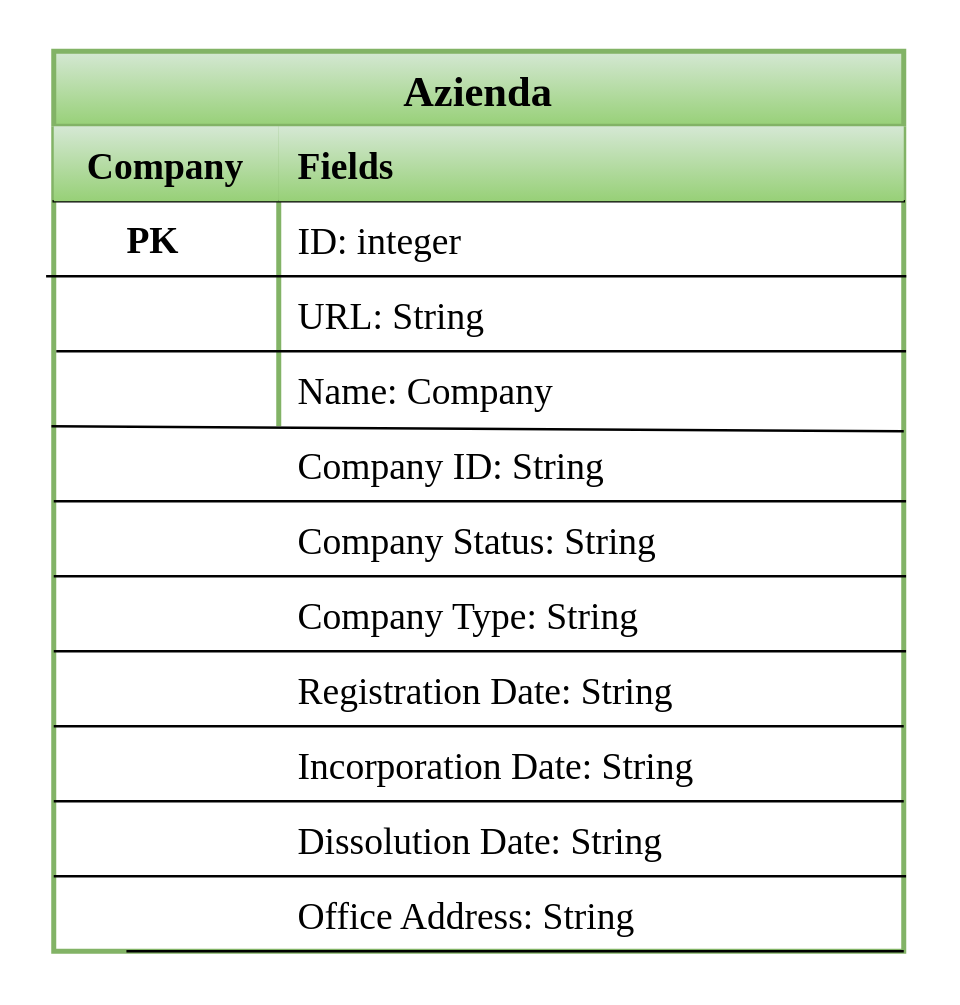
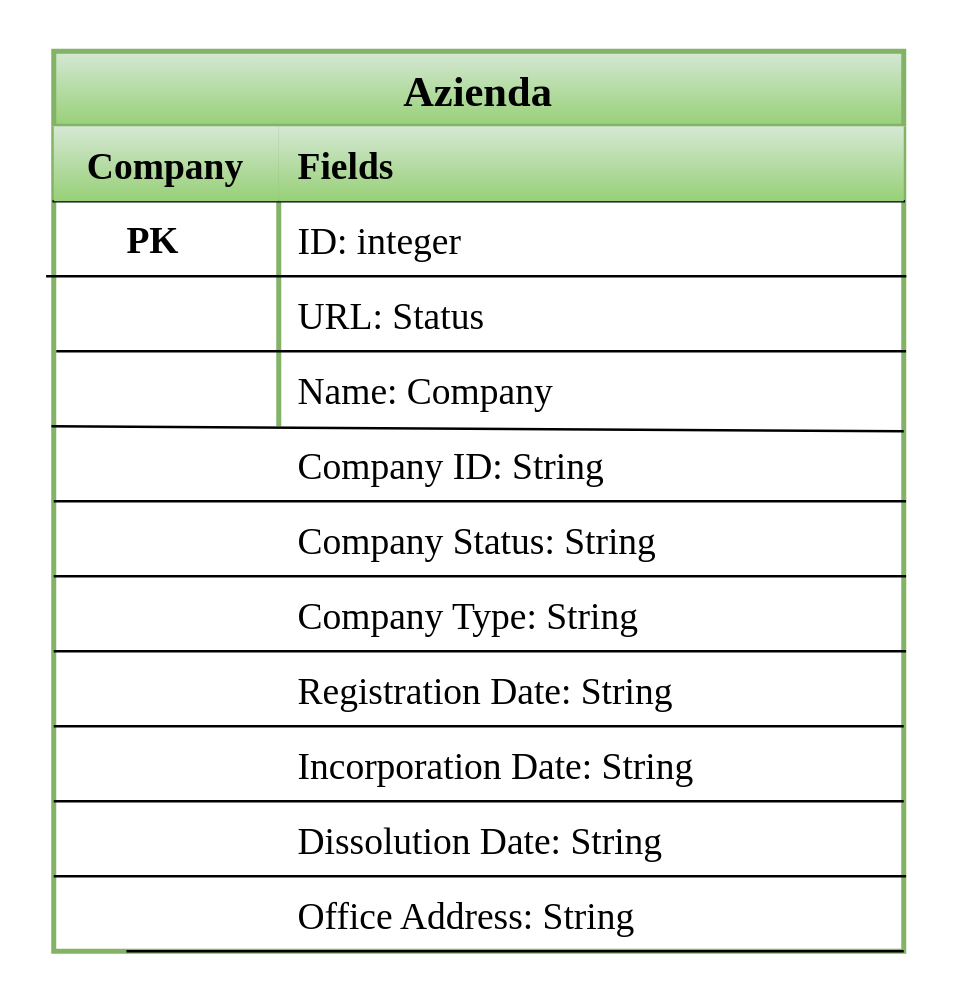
(398, 316) -> (403, 316)
